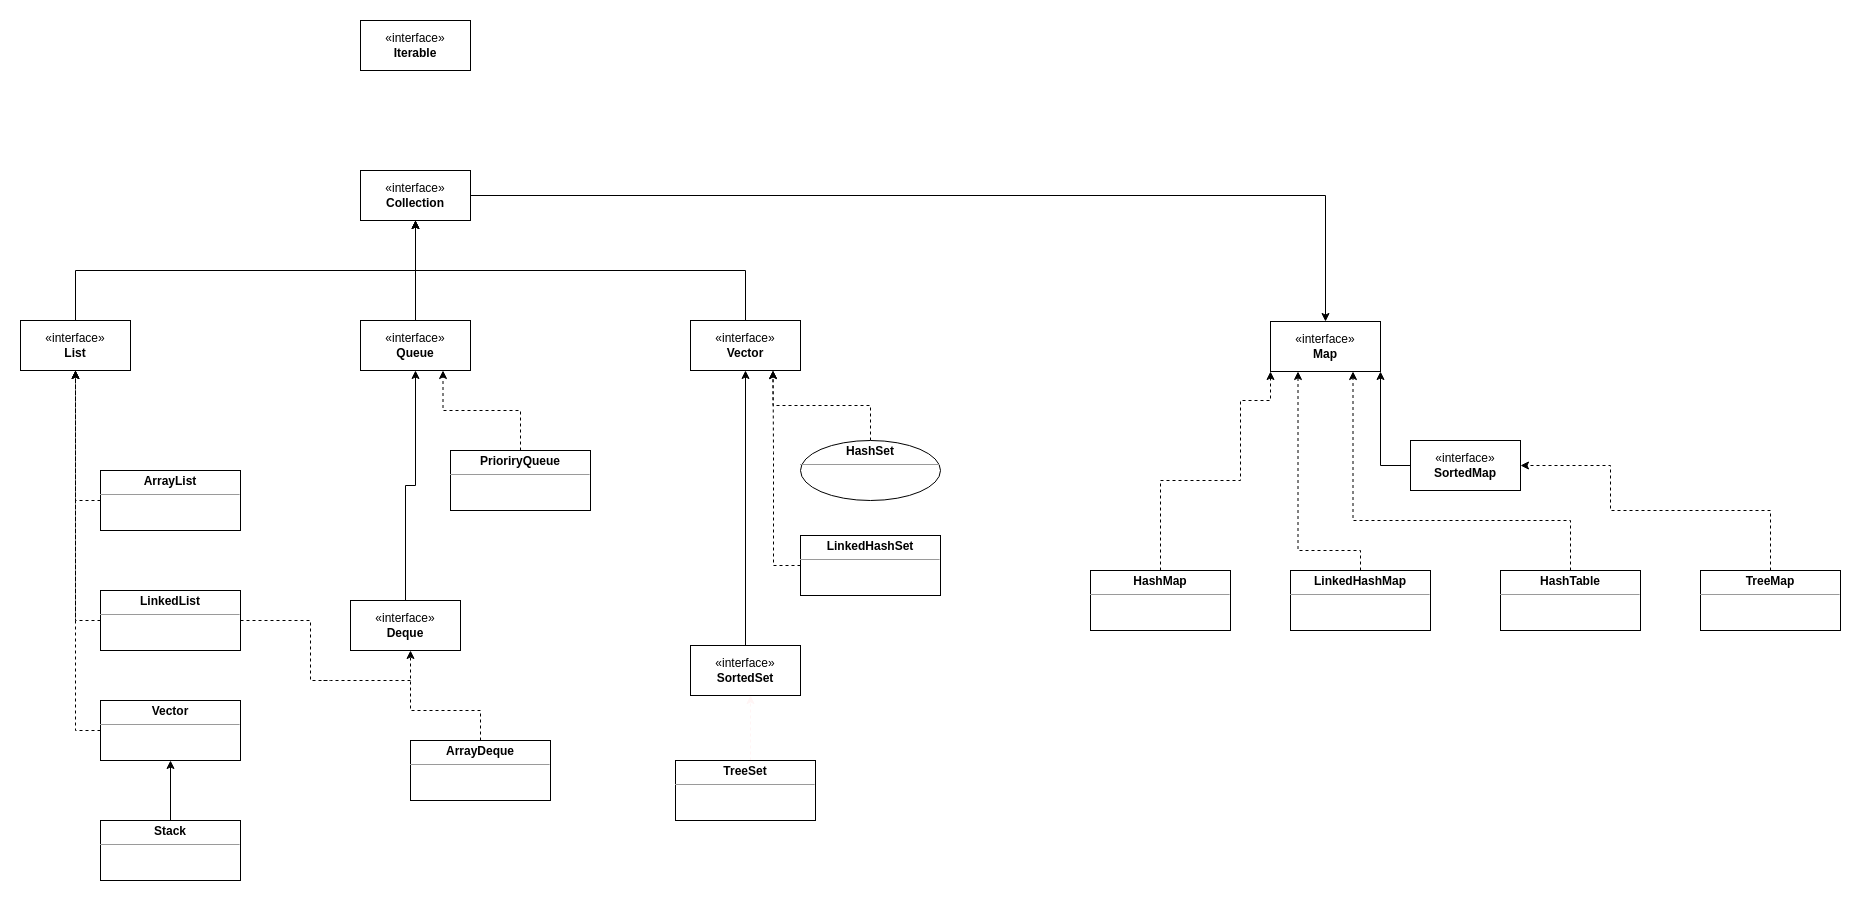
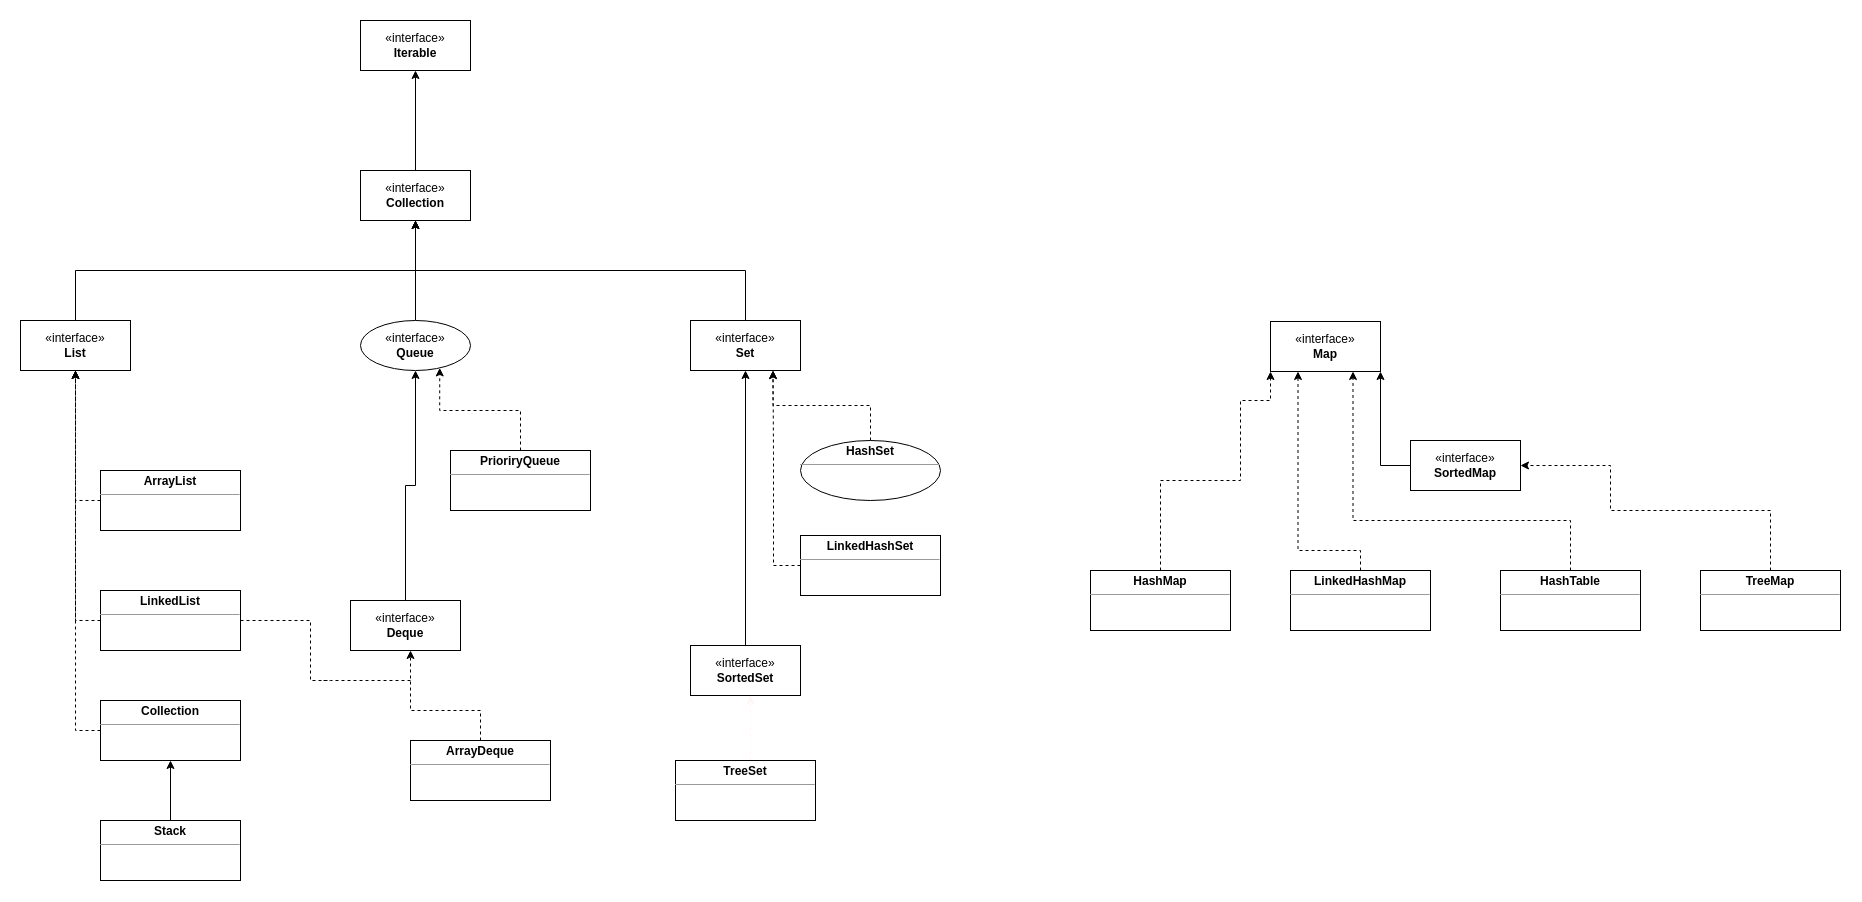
(958, 196) -> (416, 124)
(416, 346) -> (416, 346)
(746, 346) -> (746, 346)
(121, 708) -> (129, 708)
